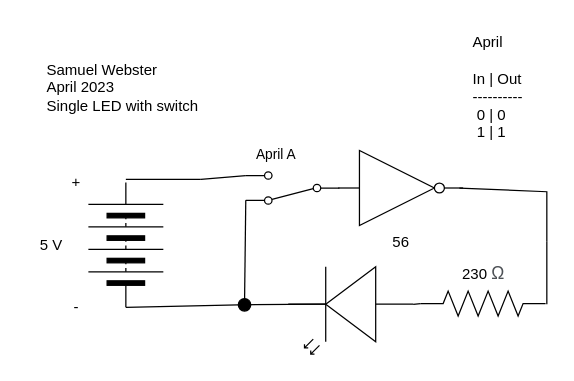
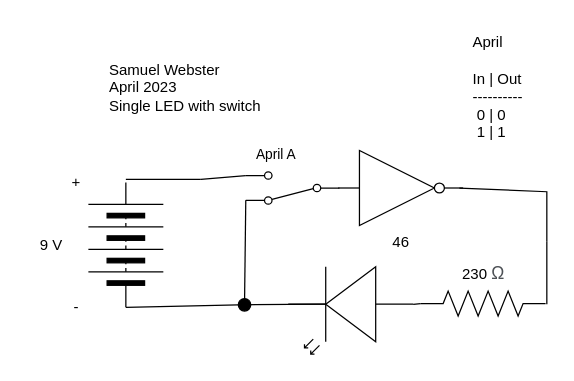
(132, 88) -> (194, 88)
(401, 243) -> (401, 243)
(51, 246) -> (51, 246)
